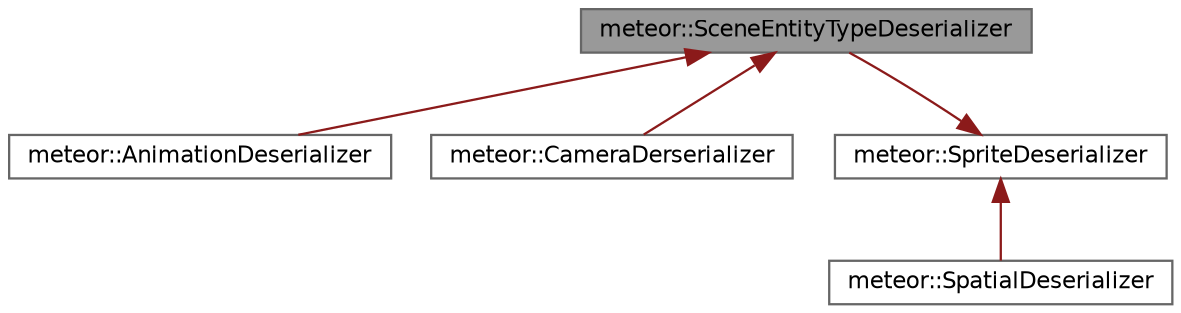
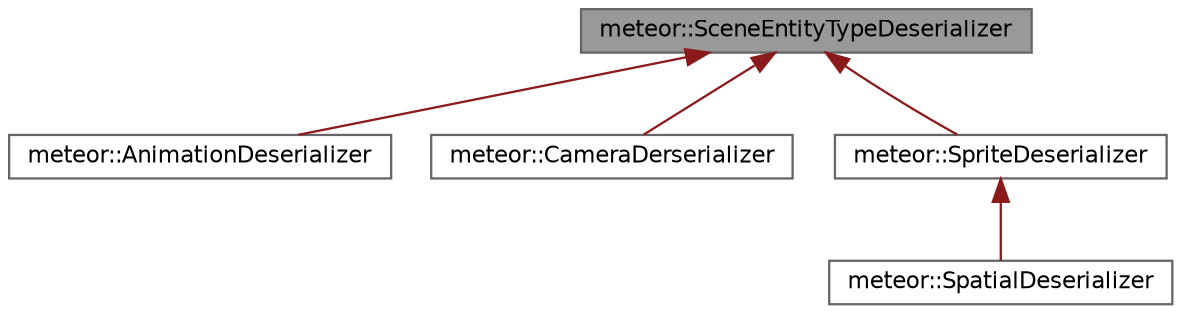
(906, 86) -> (900, 101)
